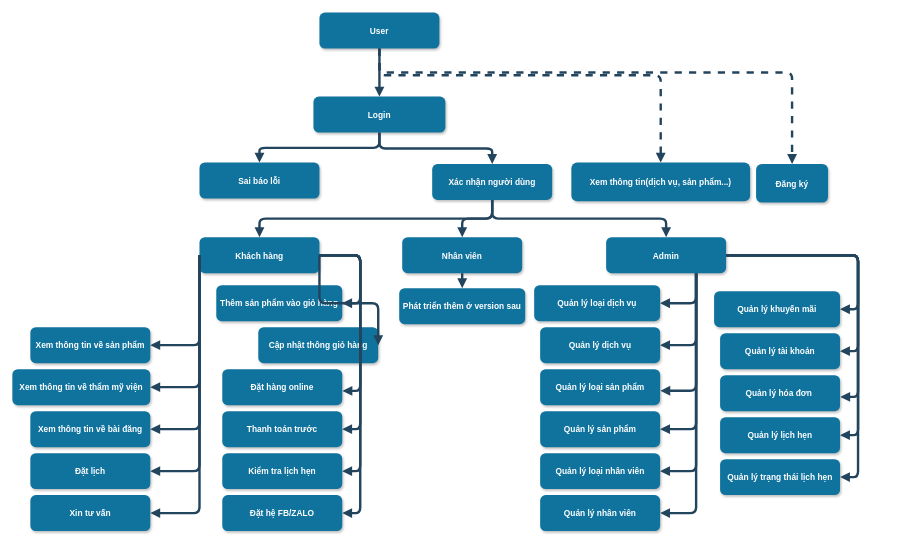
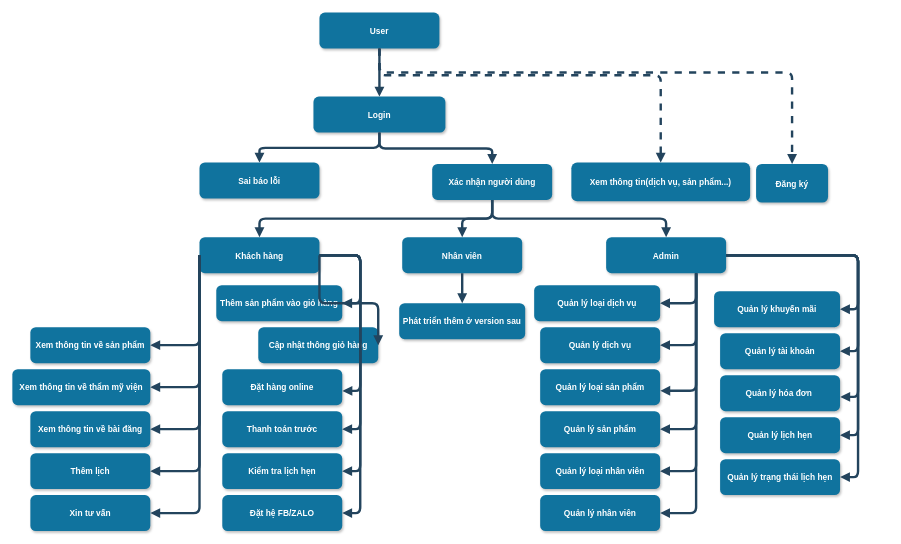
(462, 306) -> (462, 321)
(90, 472) -> (90, 472)
